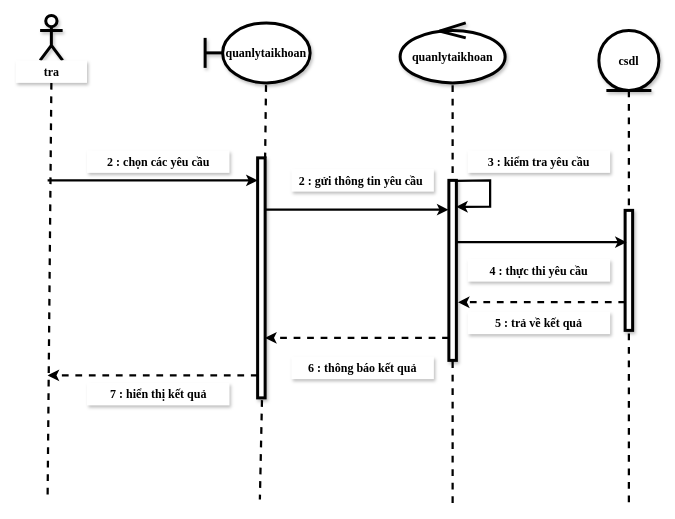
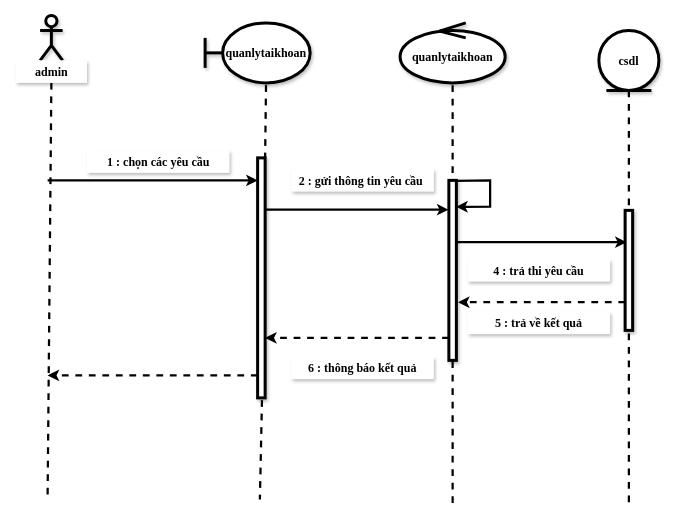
(52, 72) -> (52, 72)
(159, 162) -> (159, 162)
(539, 162) -> none
(539, 270) -> (539, 270)
(158, 394) -> none
